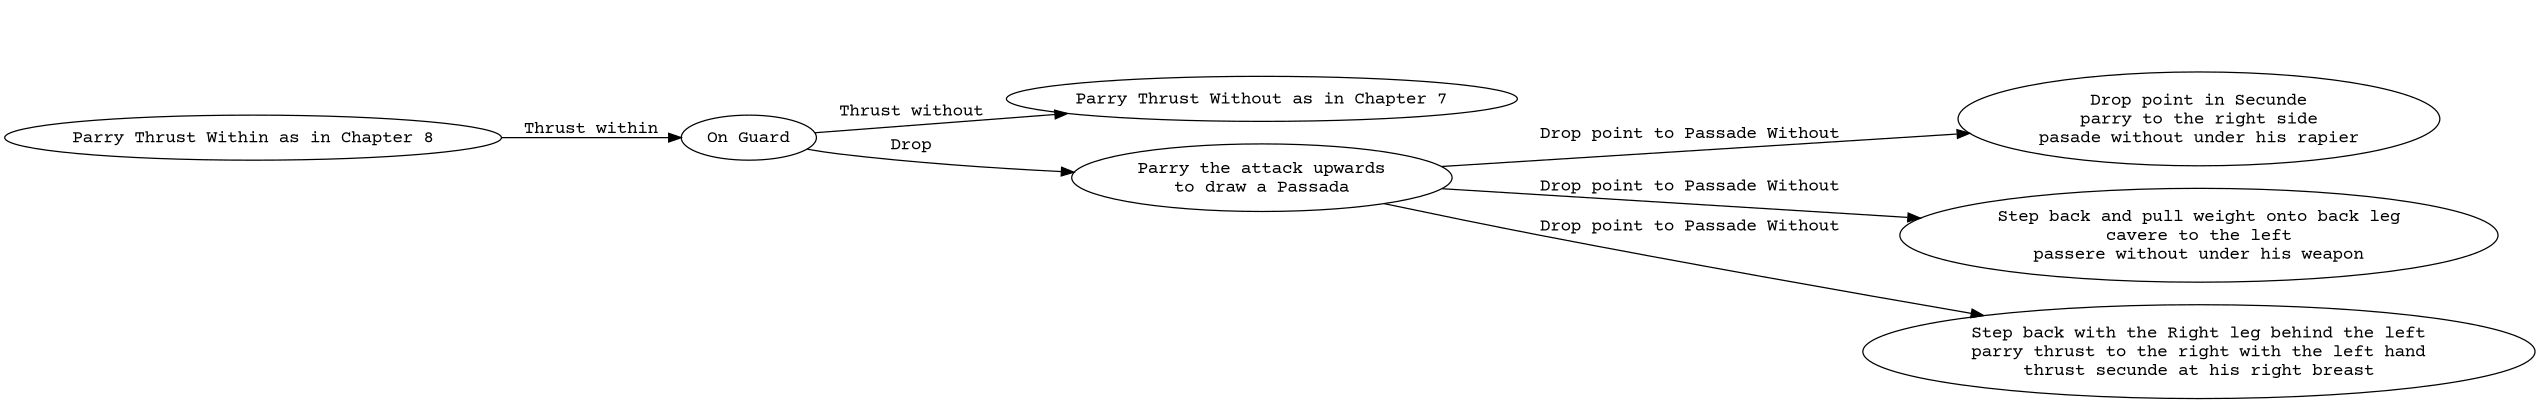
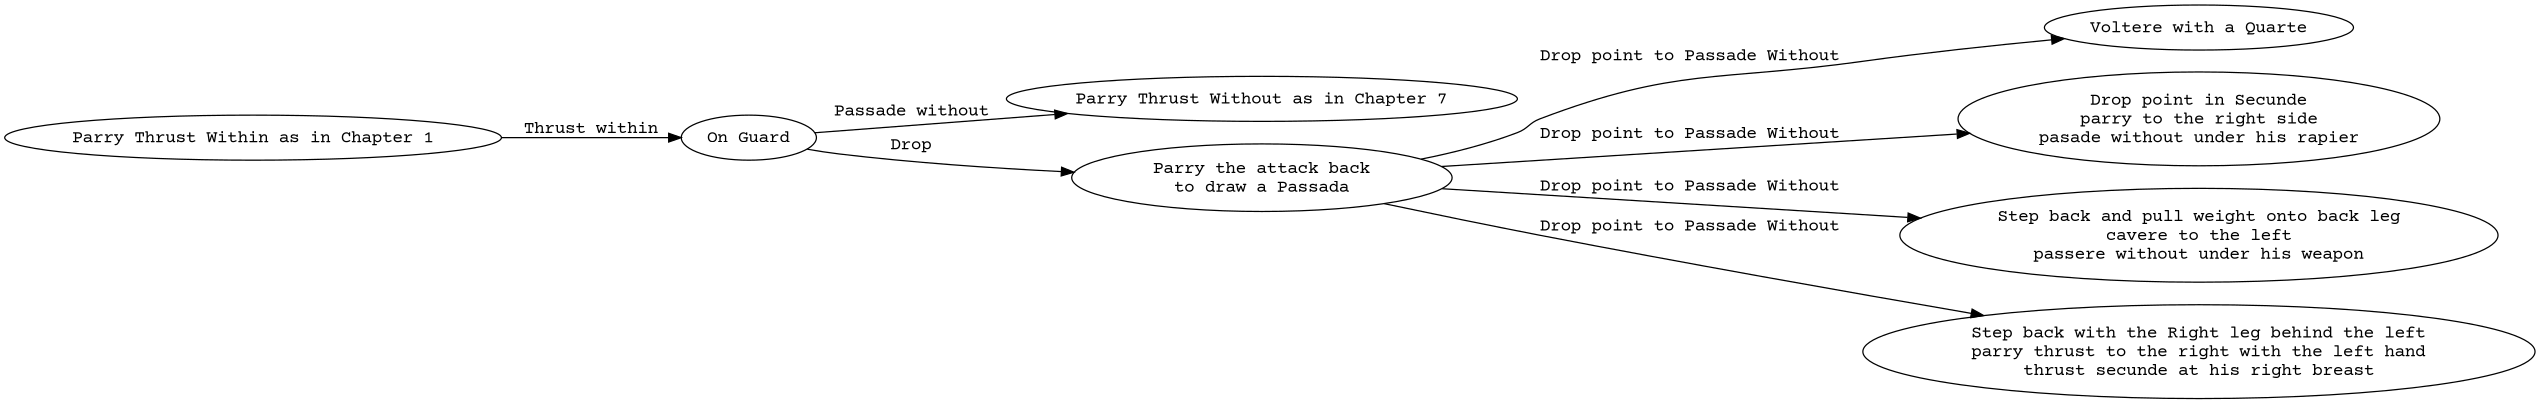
none -> (2199, 28)
(911, 111) -> (911, 111)
(253, 138) -> (253, 138)
(1262, 178) -> (1262, 178)
